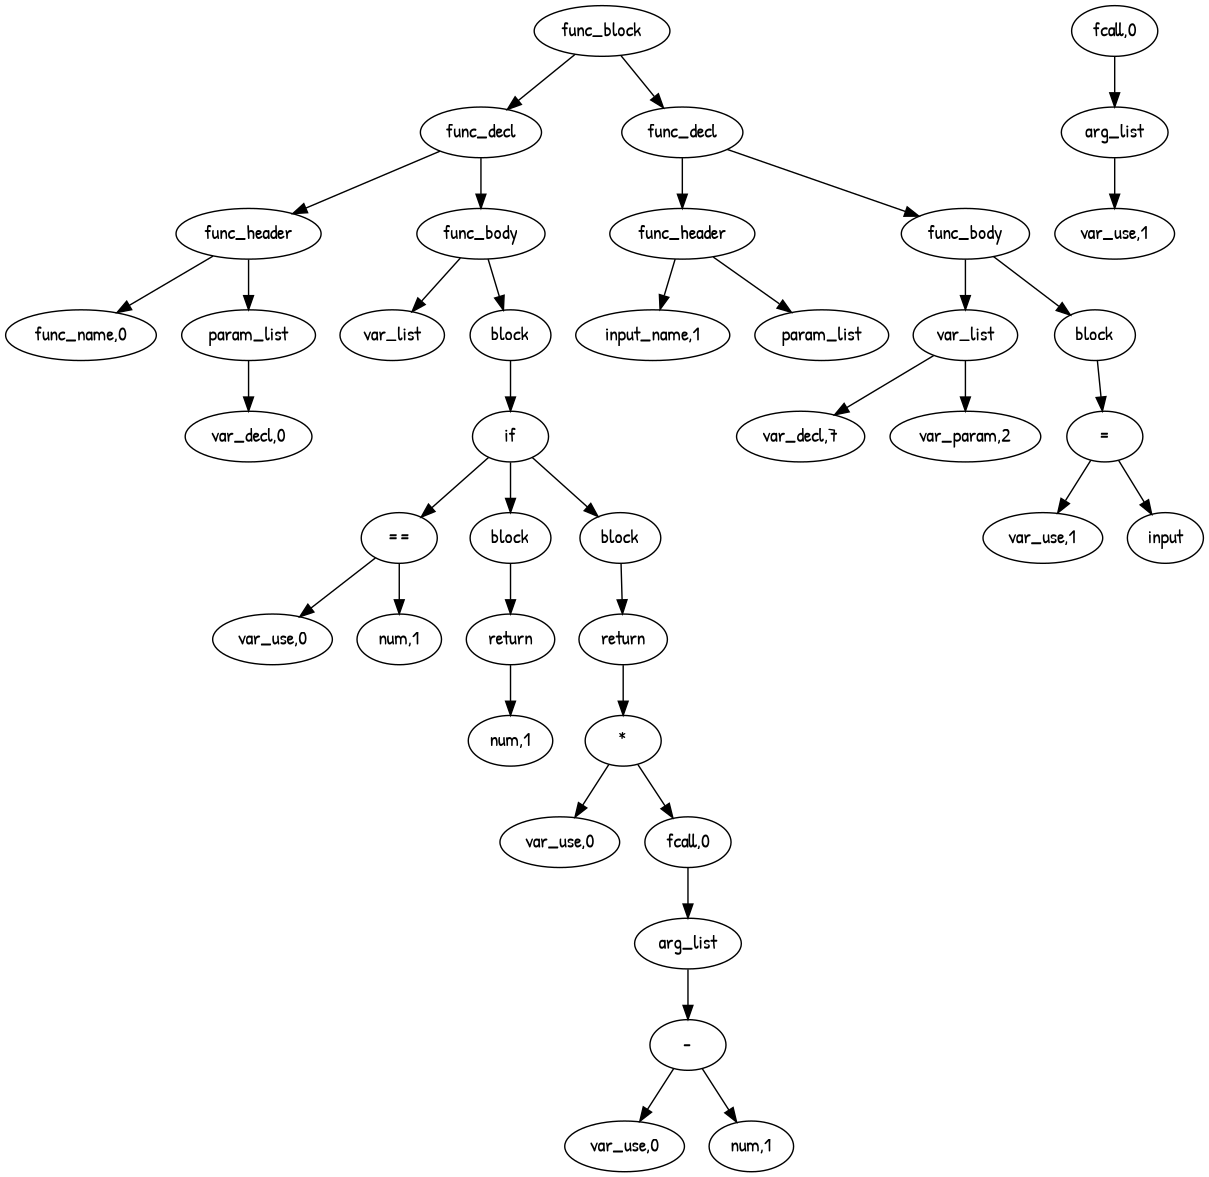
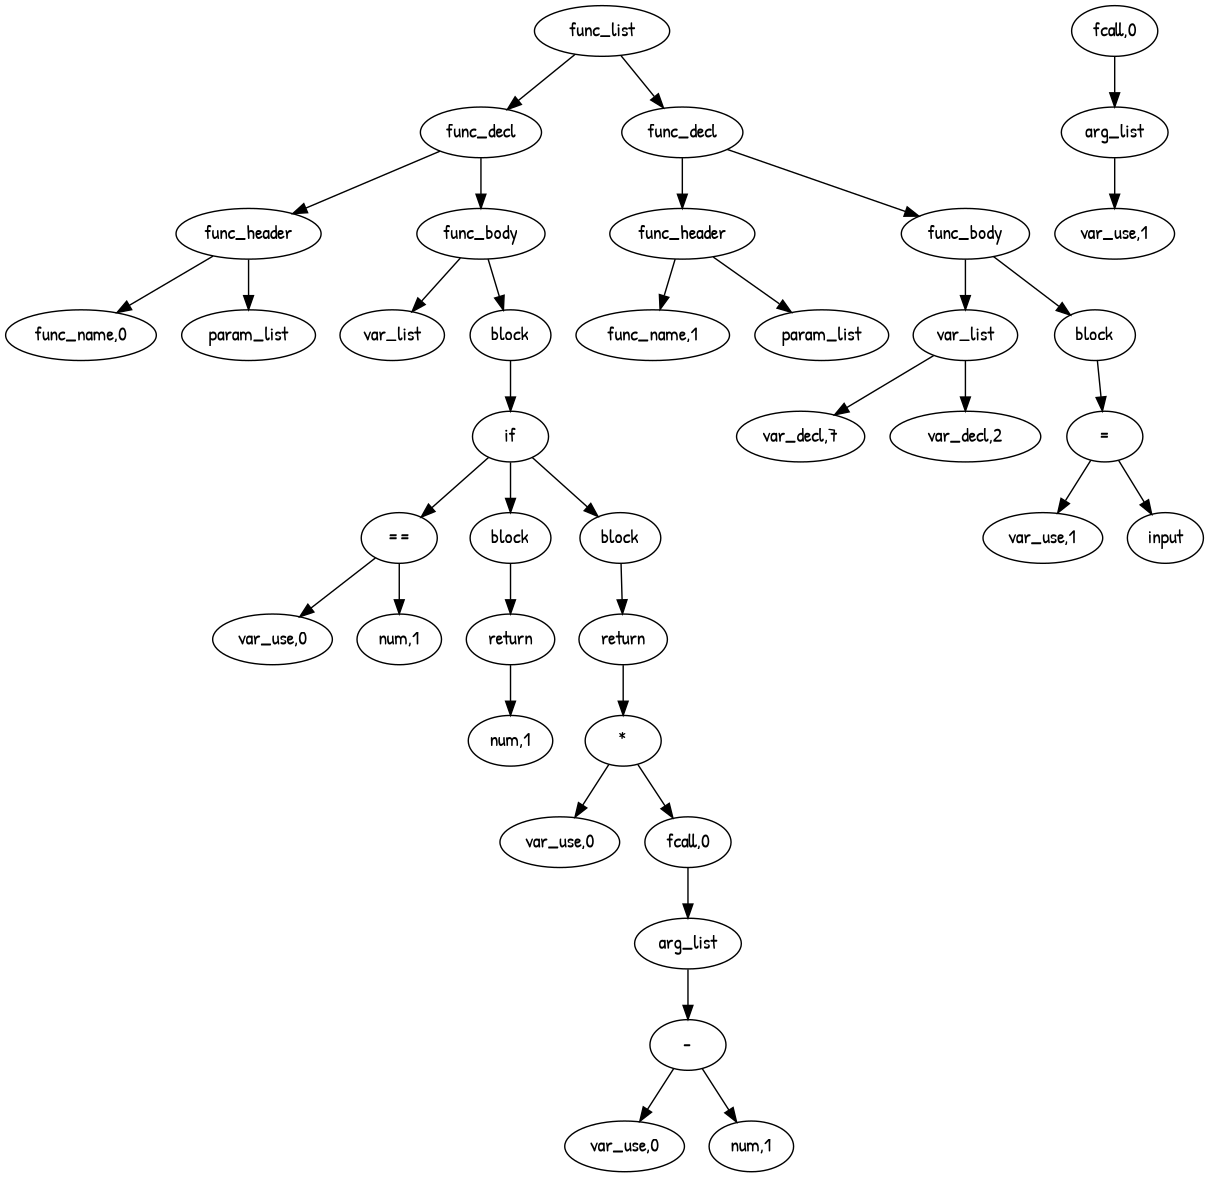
(602, 31) -> (602, 31)
(653, 335) -> (653, 335)
(249, 437) -> none
(965, 437) -> (965, 437)
